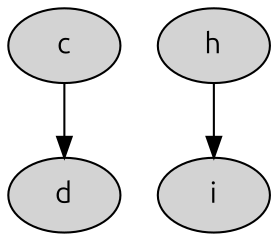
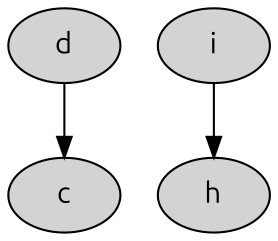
(64, 110) -> (64, 110)
(214, 110) -> (214, 110)
